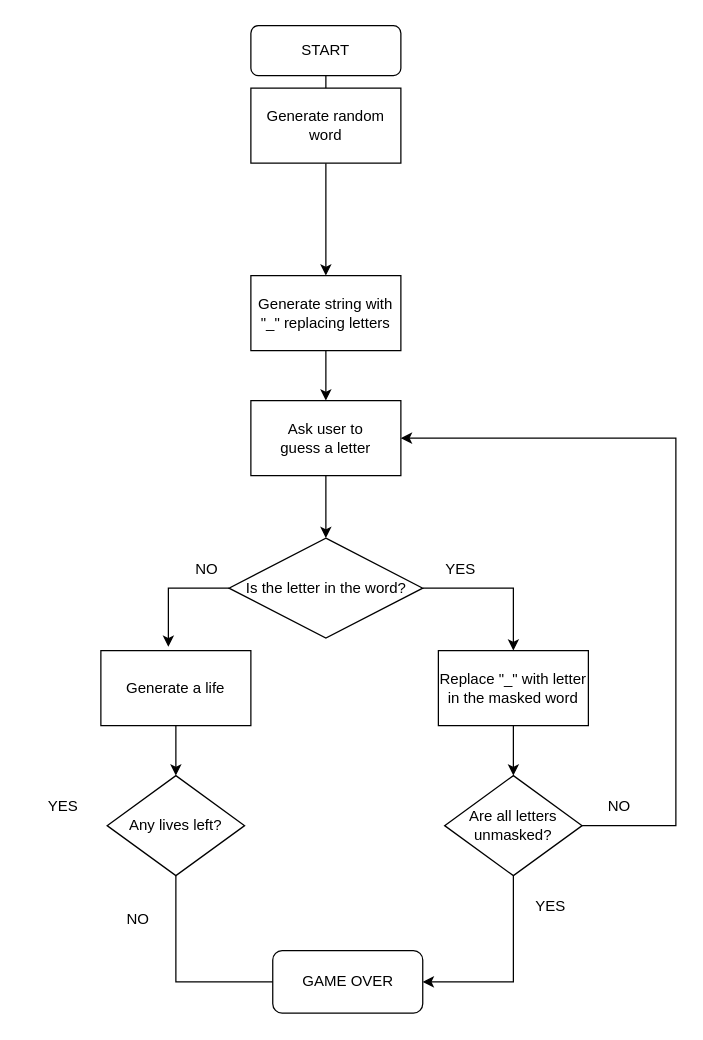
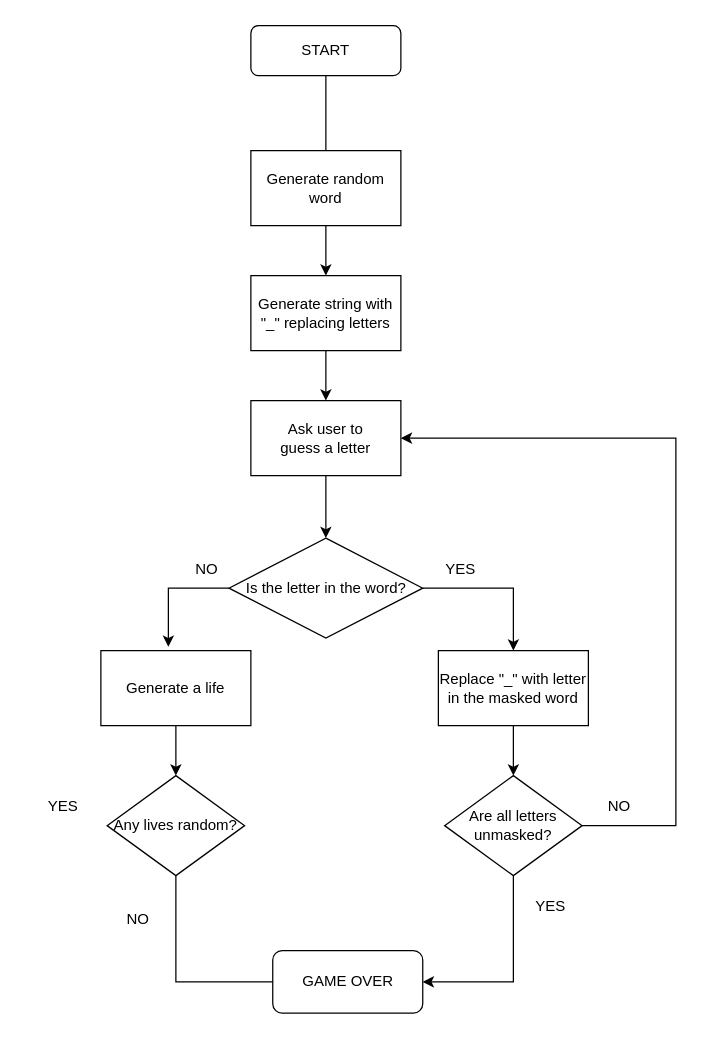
(326, 126) -> (326, 188)
(176, 826) -> (176, 826)
